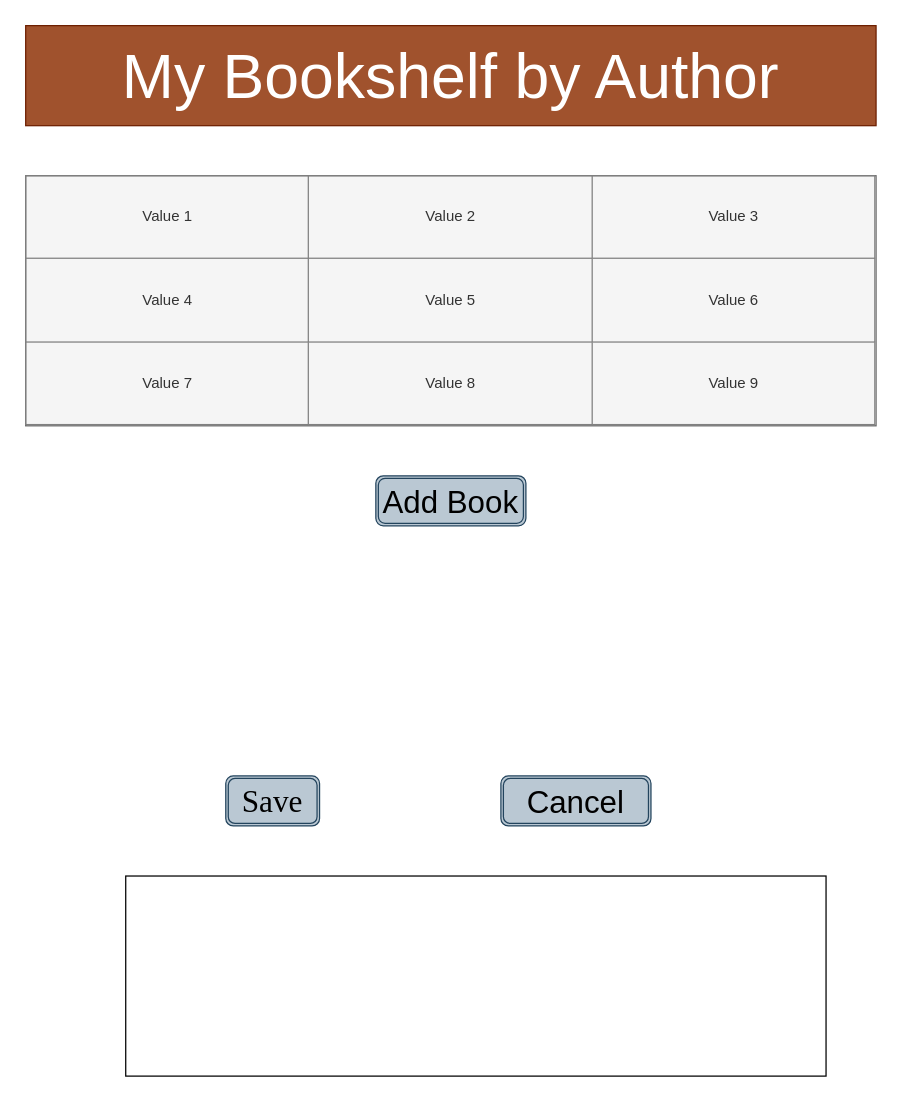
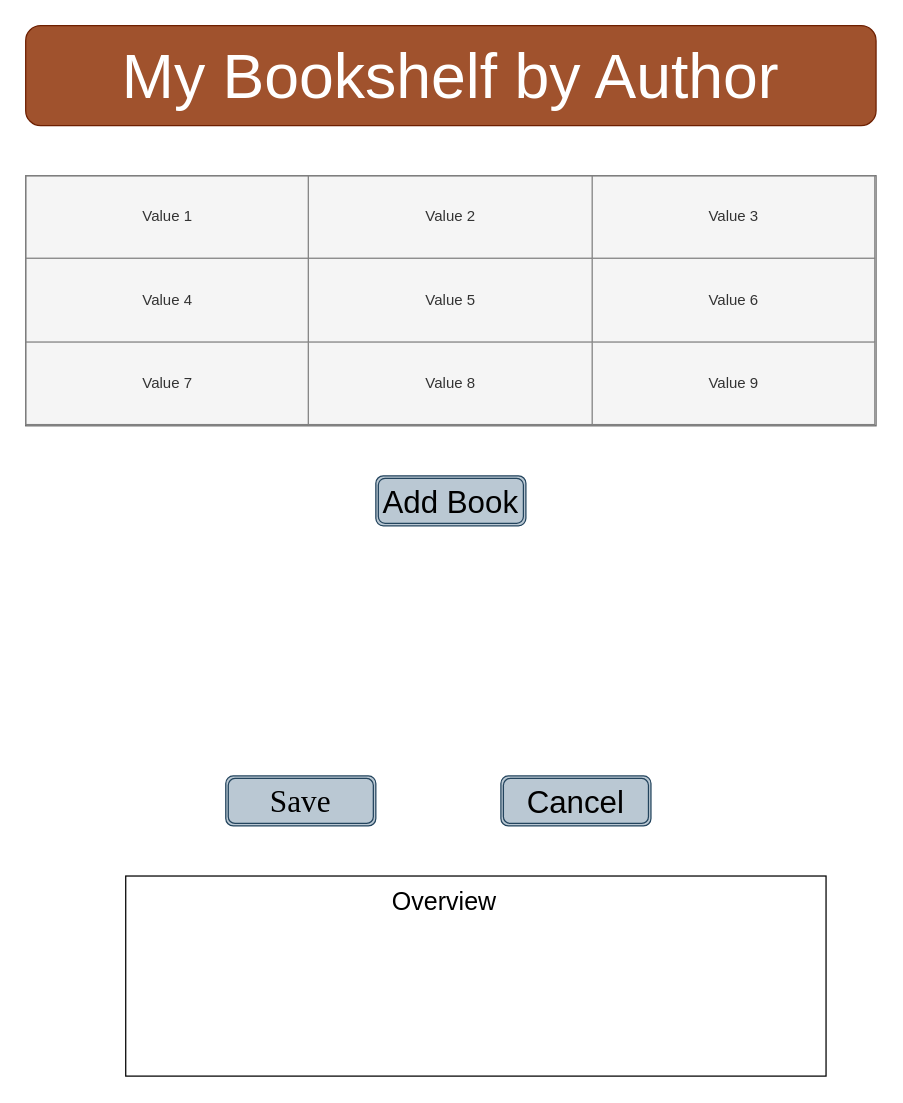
(451, 76) -> (451, 76)
(273, 801) -> (301, 801)
none -> (444, 901)
